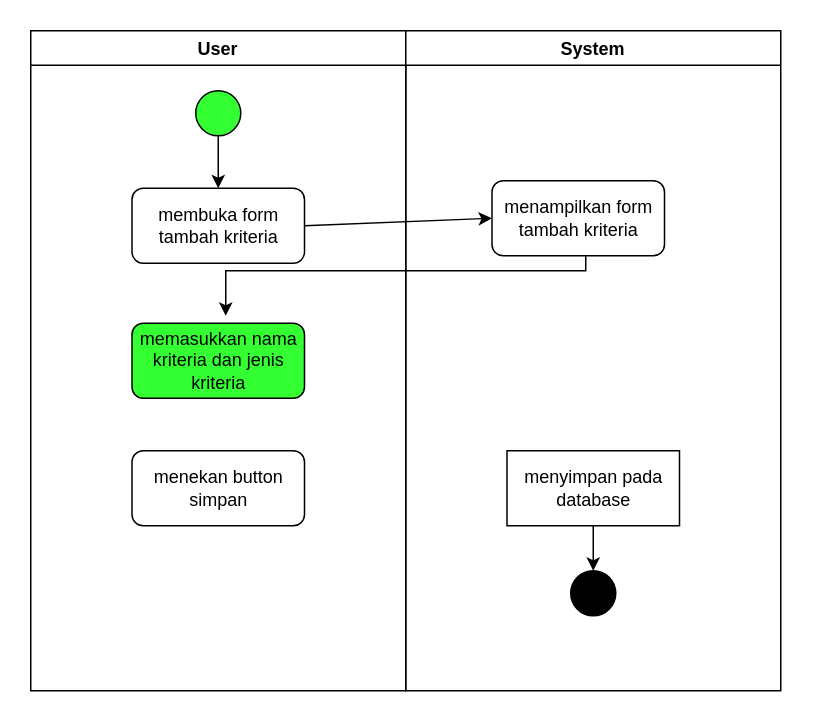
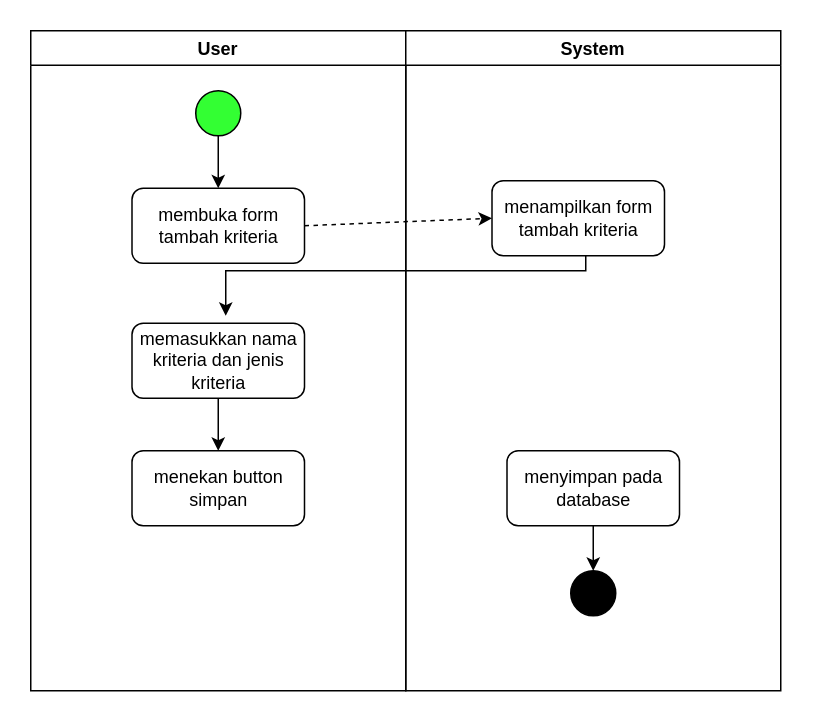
(394, 222) -> (394, 222)
(218, 361) -> (218, 361)
none -> (218, 426)
(593, 488) -> (593, 488)
